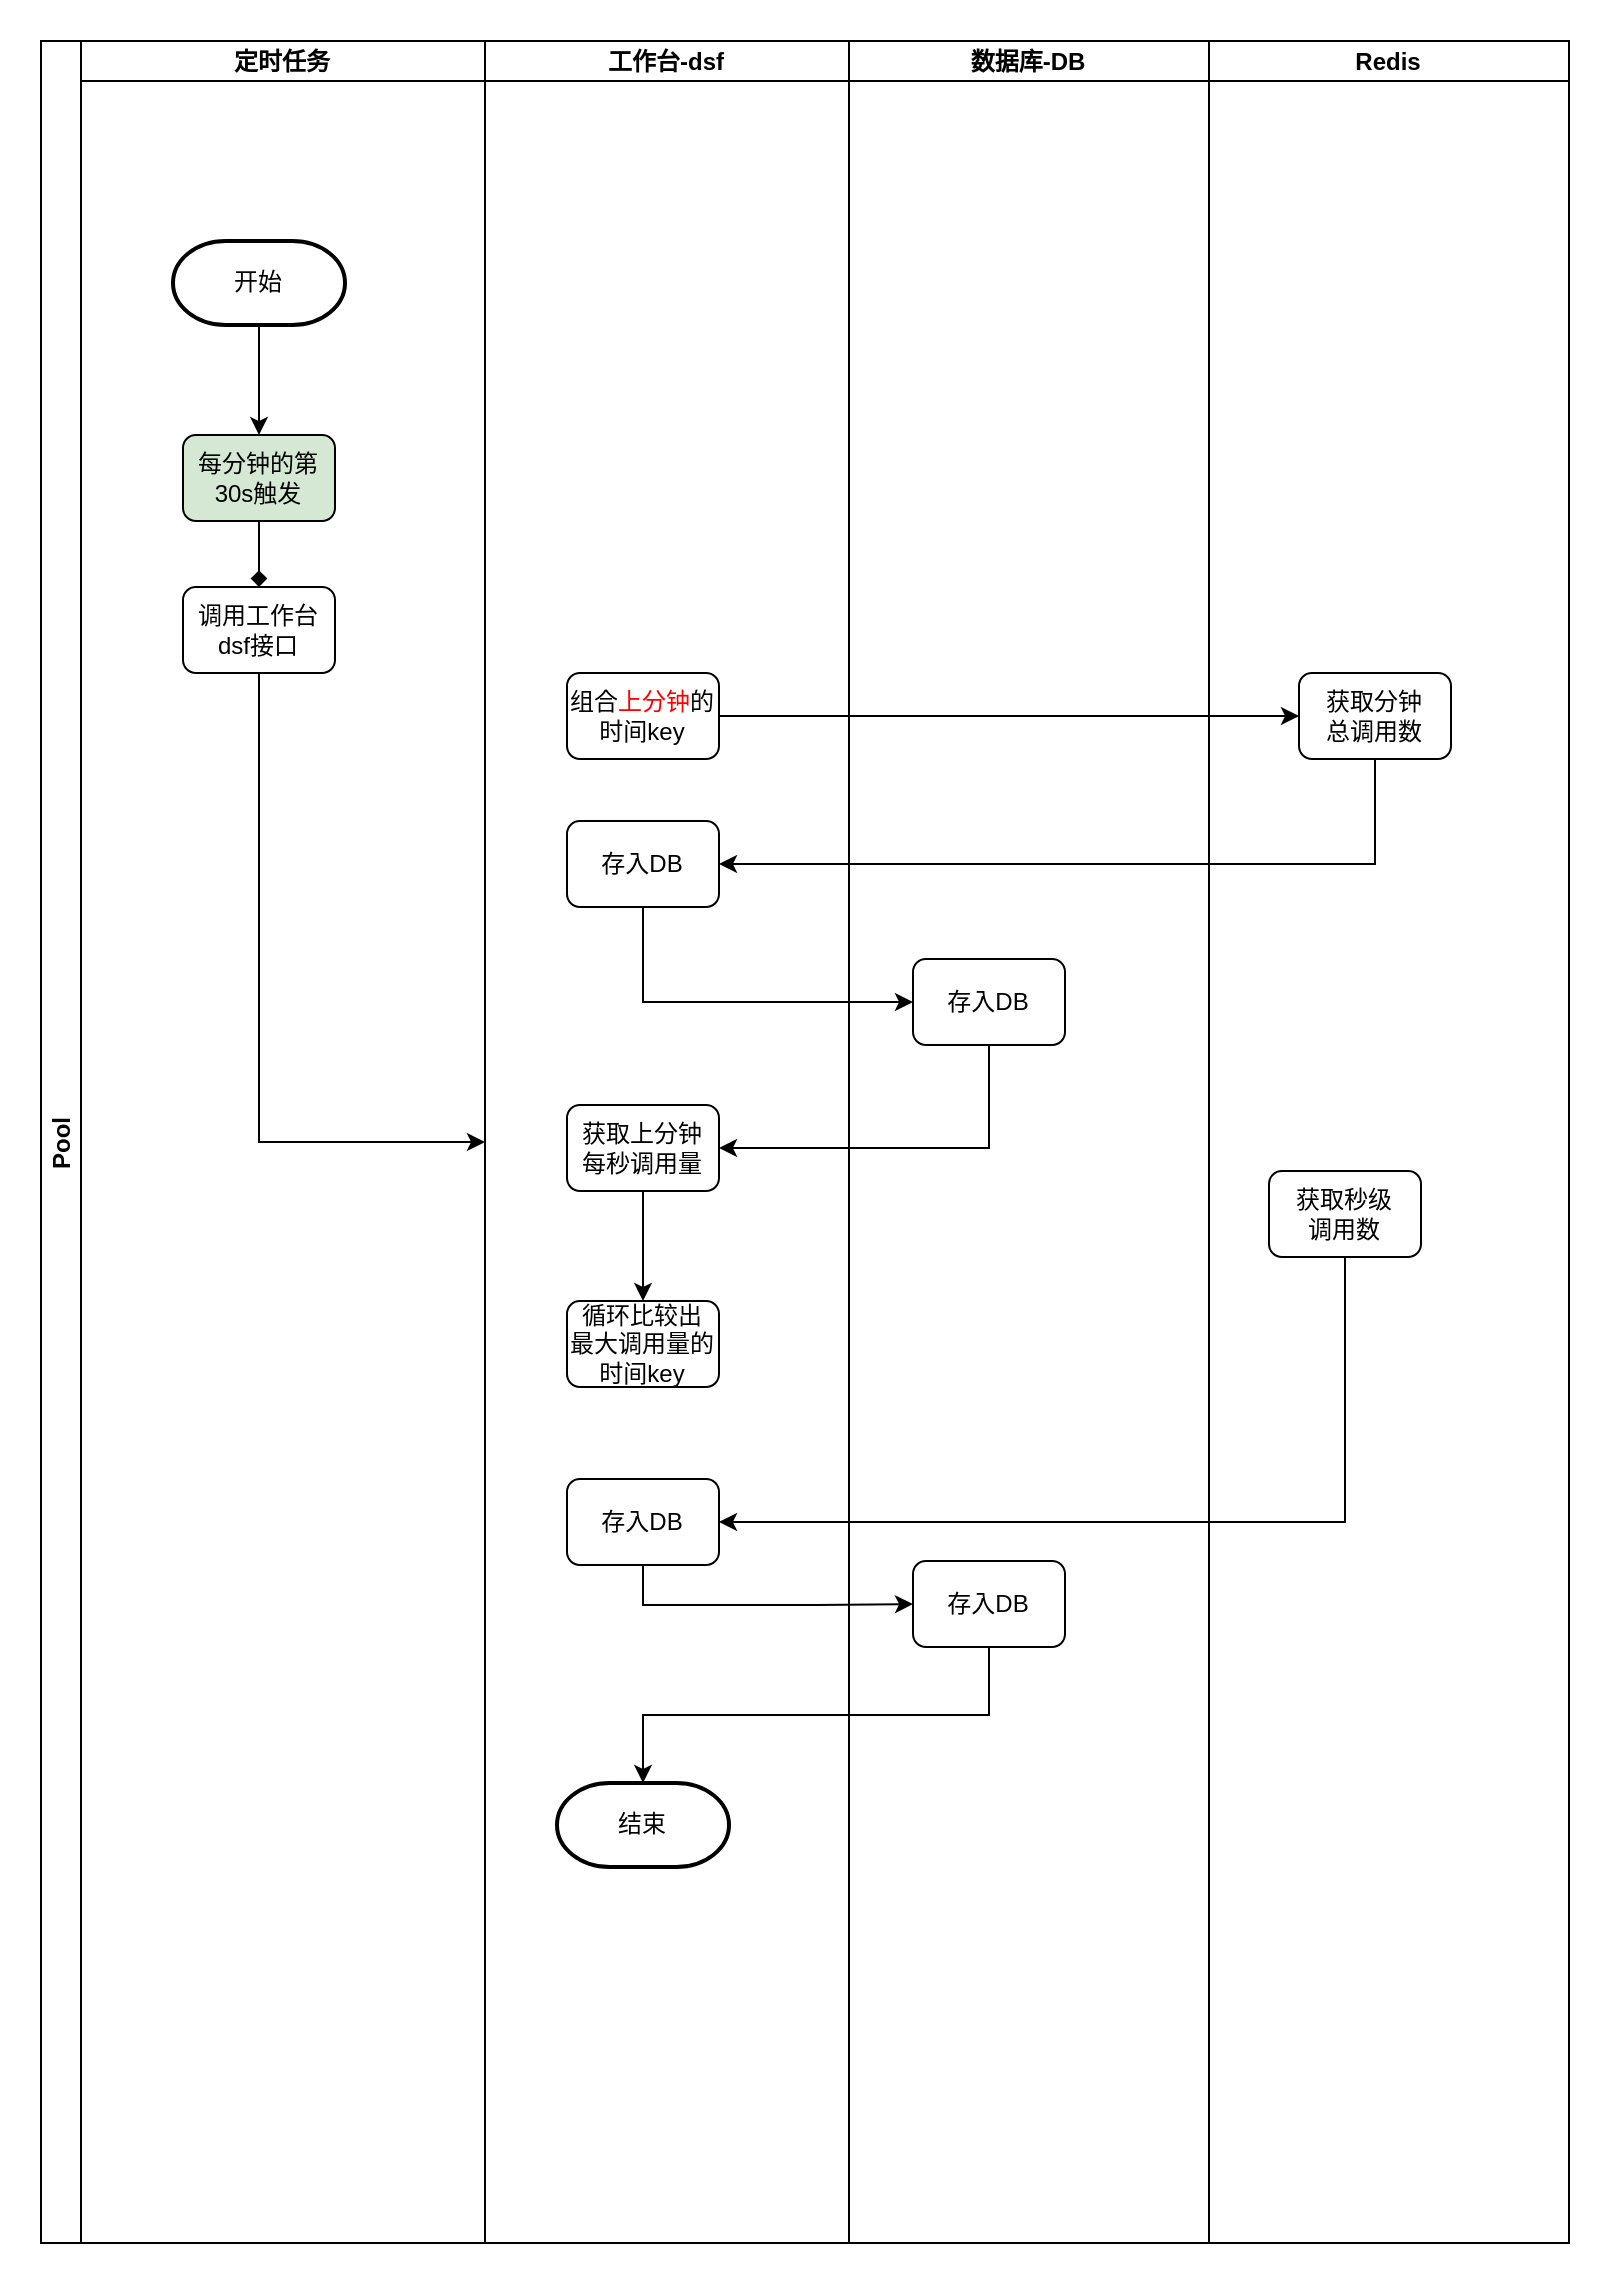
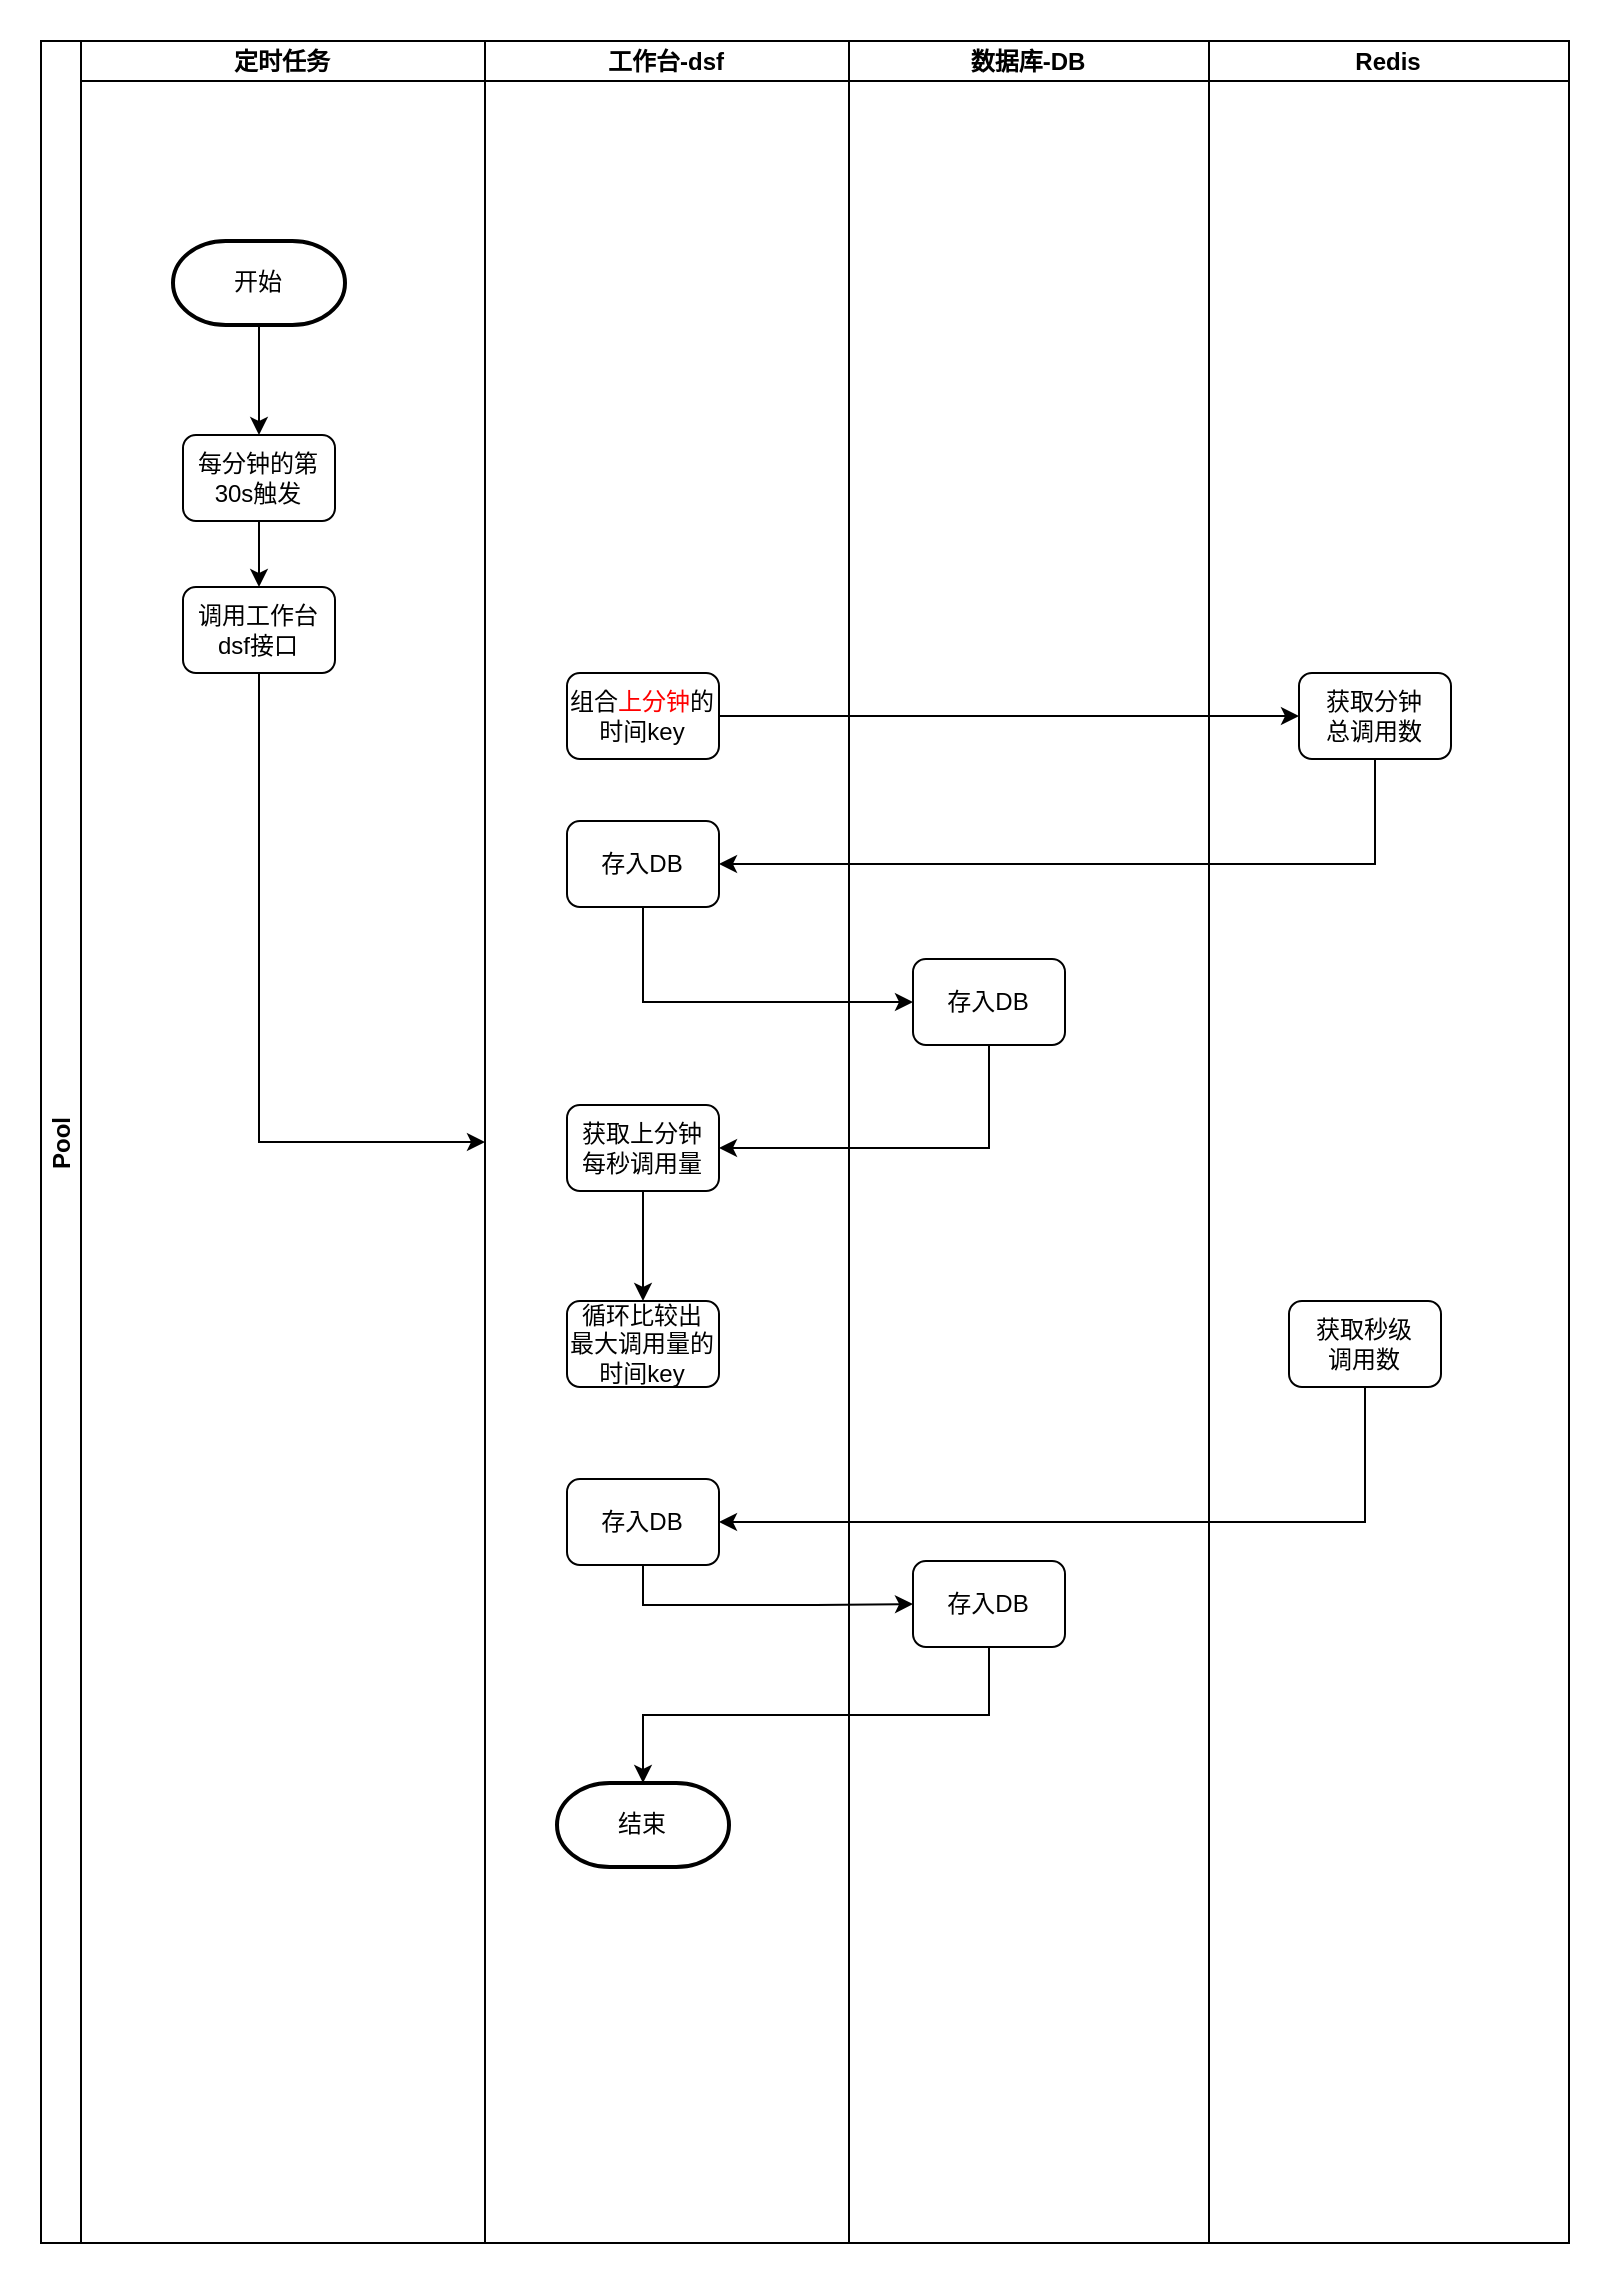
(259, 478) -> (259, 478)
(259, 571) -> (259, 572)
(1345, 1214) -> (1365, 1344)
